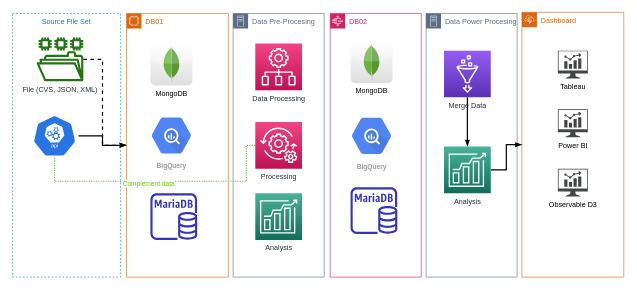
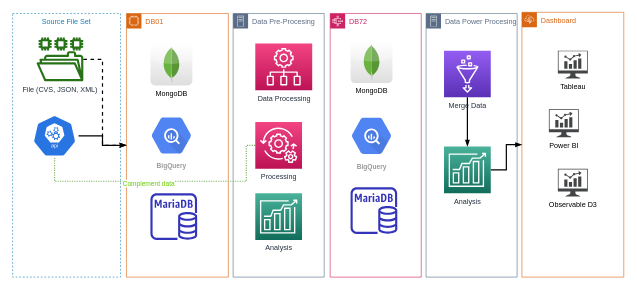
(358, 22) -> (358, 22)
(279, 67) -> (284, 67)
(573, 123) -> (564, 123)
